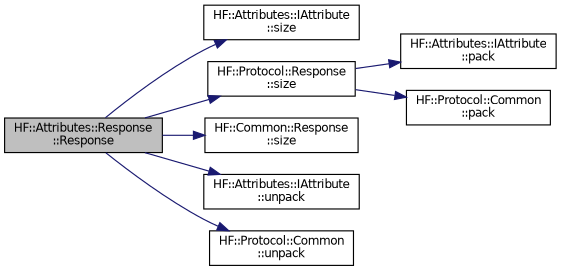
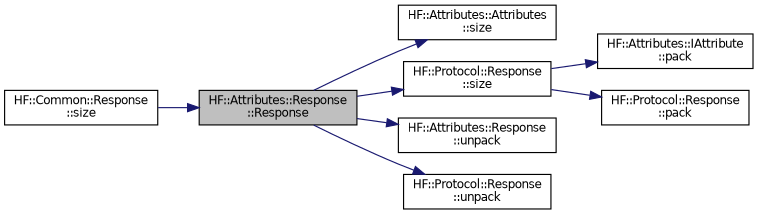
(282, 22) -> (477, 22)
(478, 108) -> (675, 108)
(178, 135) -> (173, 108)
(282, 192) -> (477, 135)
(282, 248) -> (477, 192)
